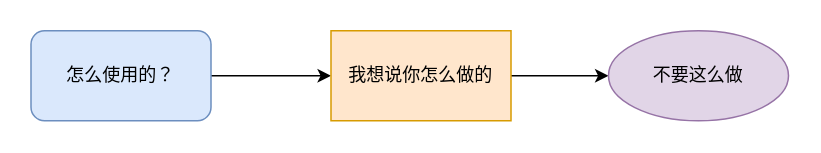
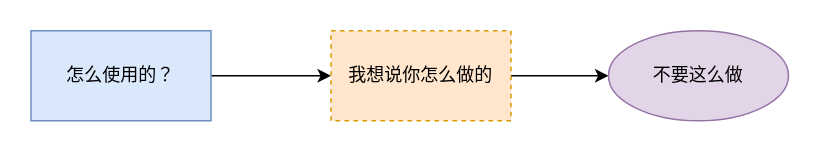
(121, 76) -> (121, 76)
(421, 76) -> (421, 76)
